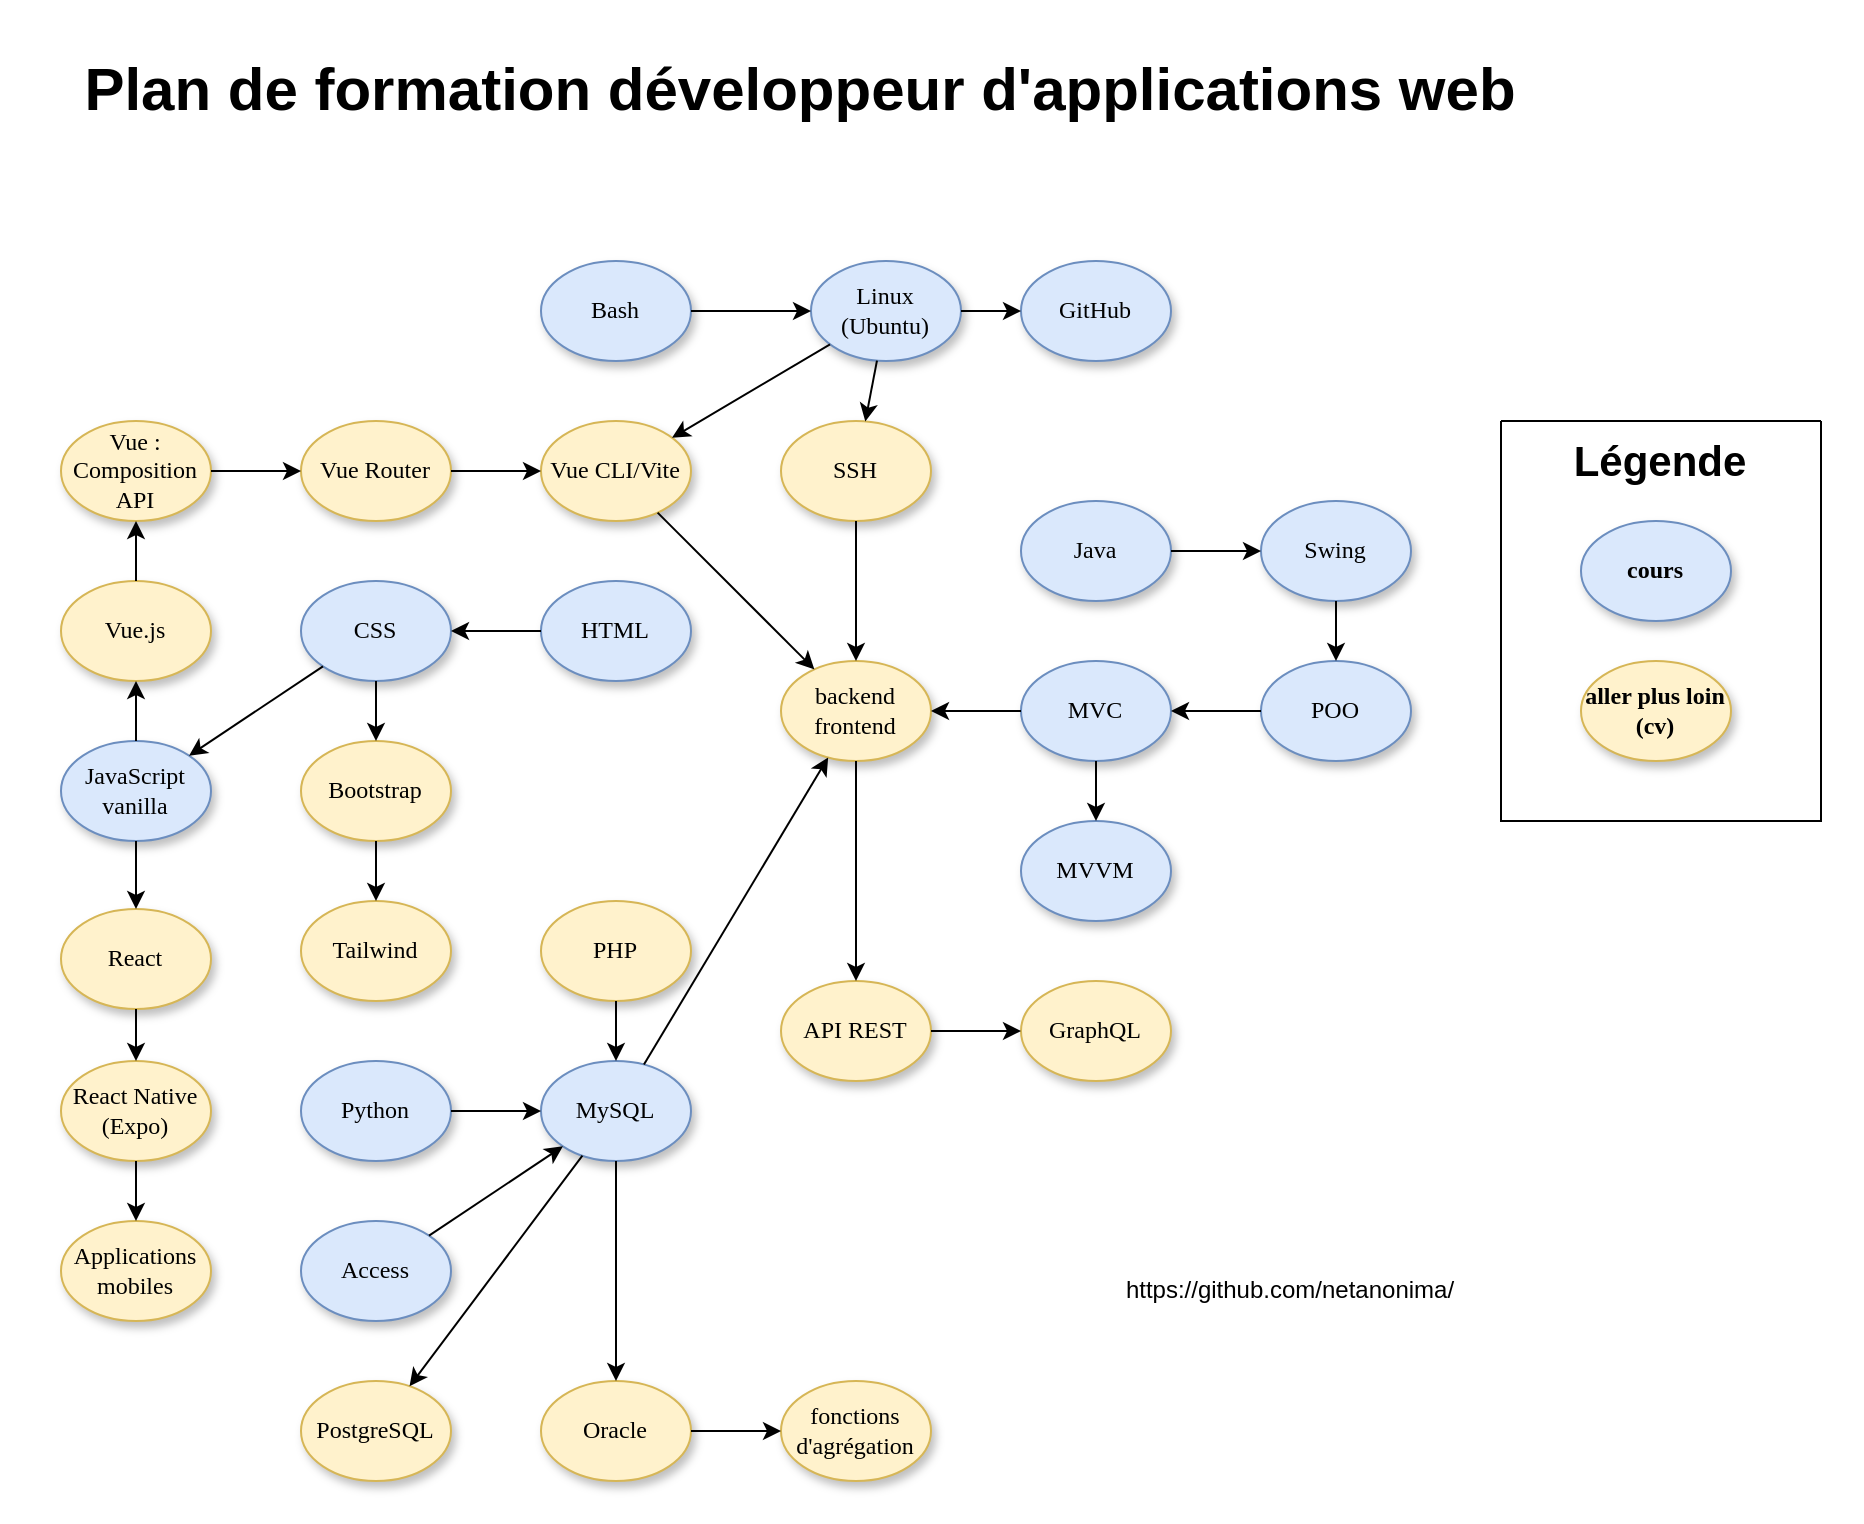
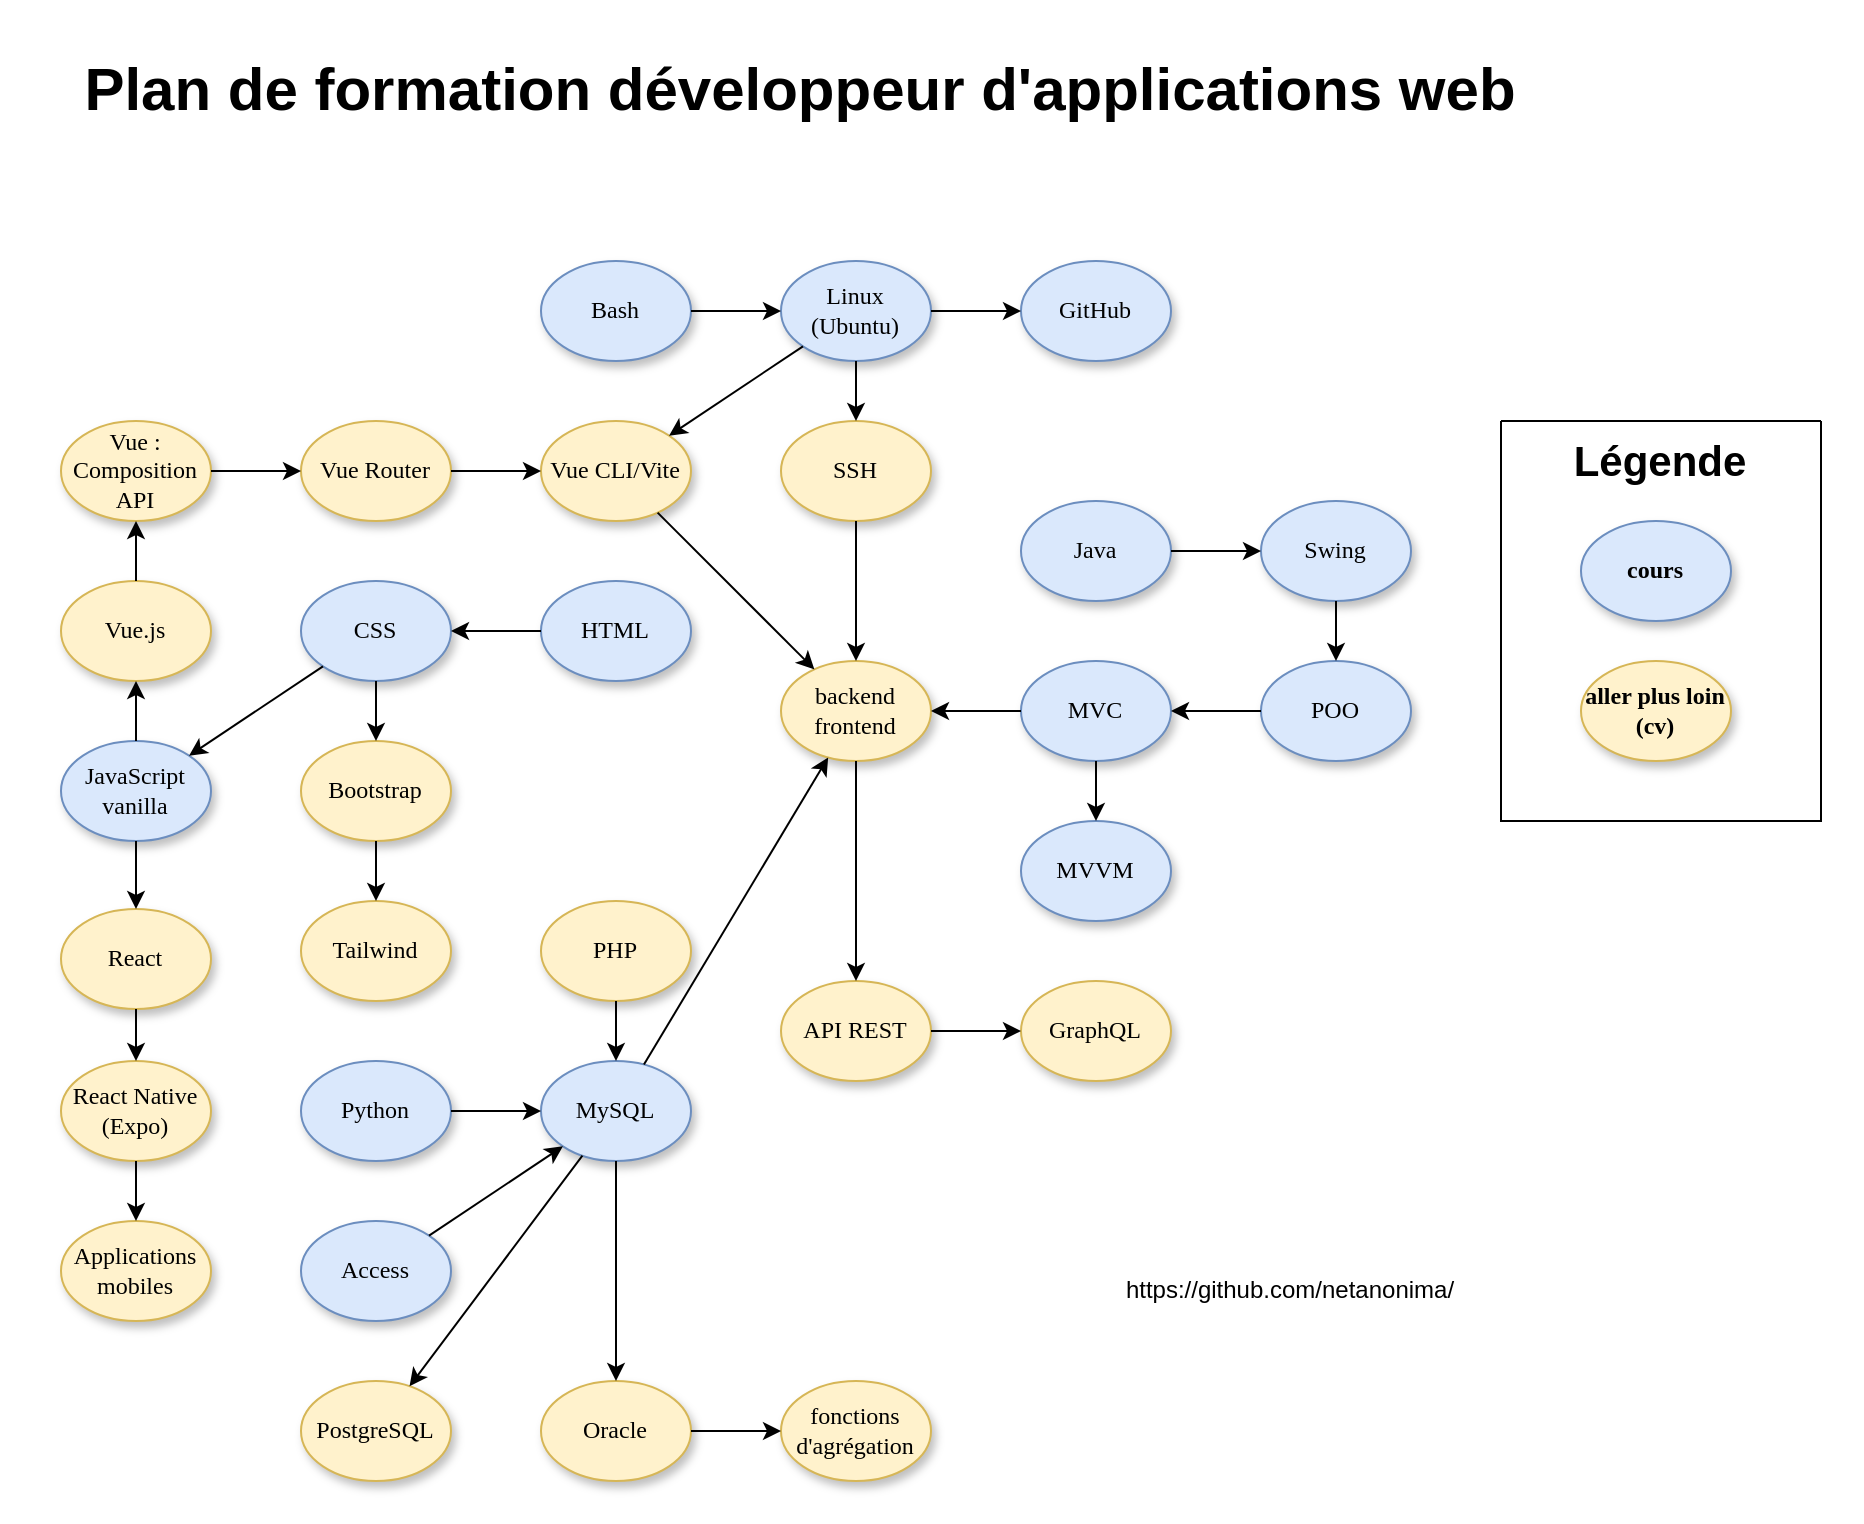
(886, 311) -> (856, 311)
